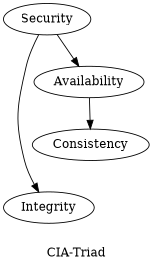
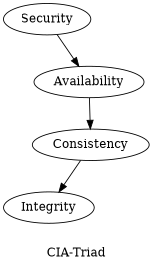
(18, 109) -> (72, 173)
